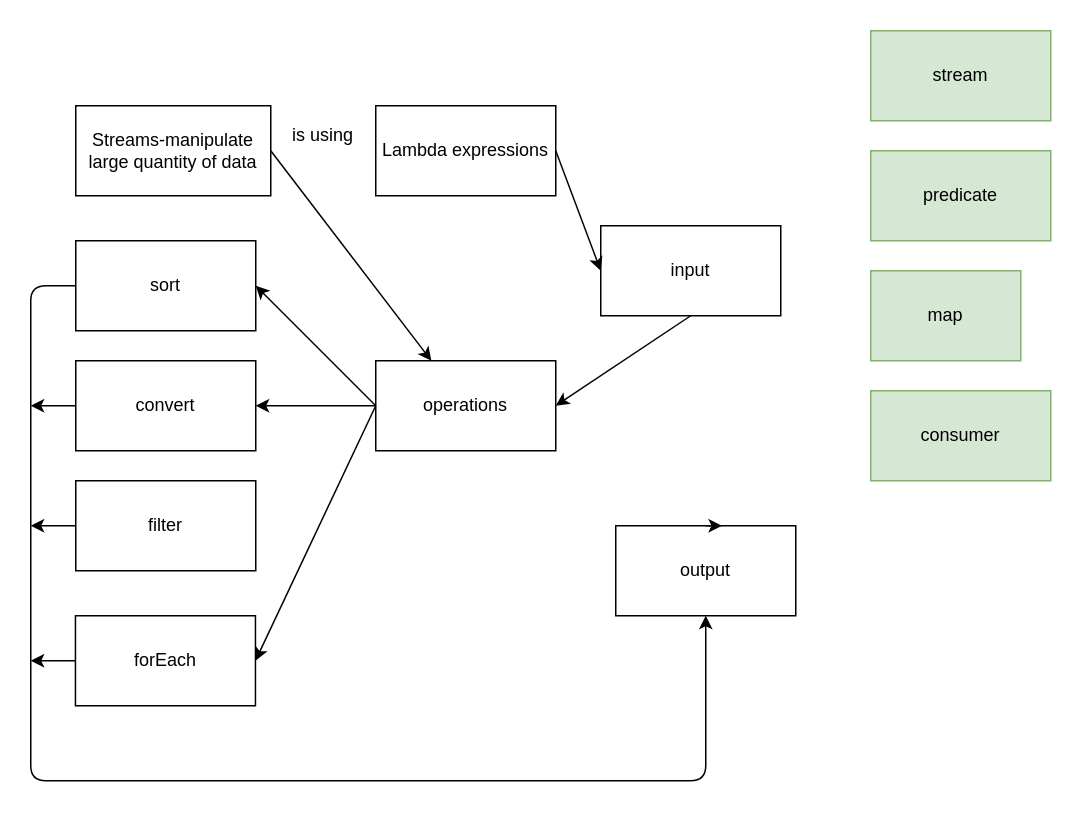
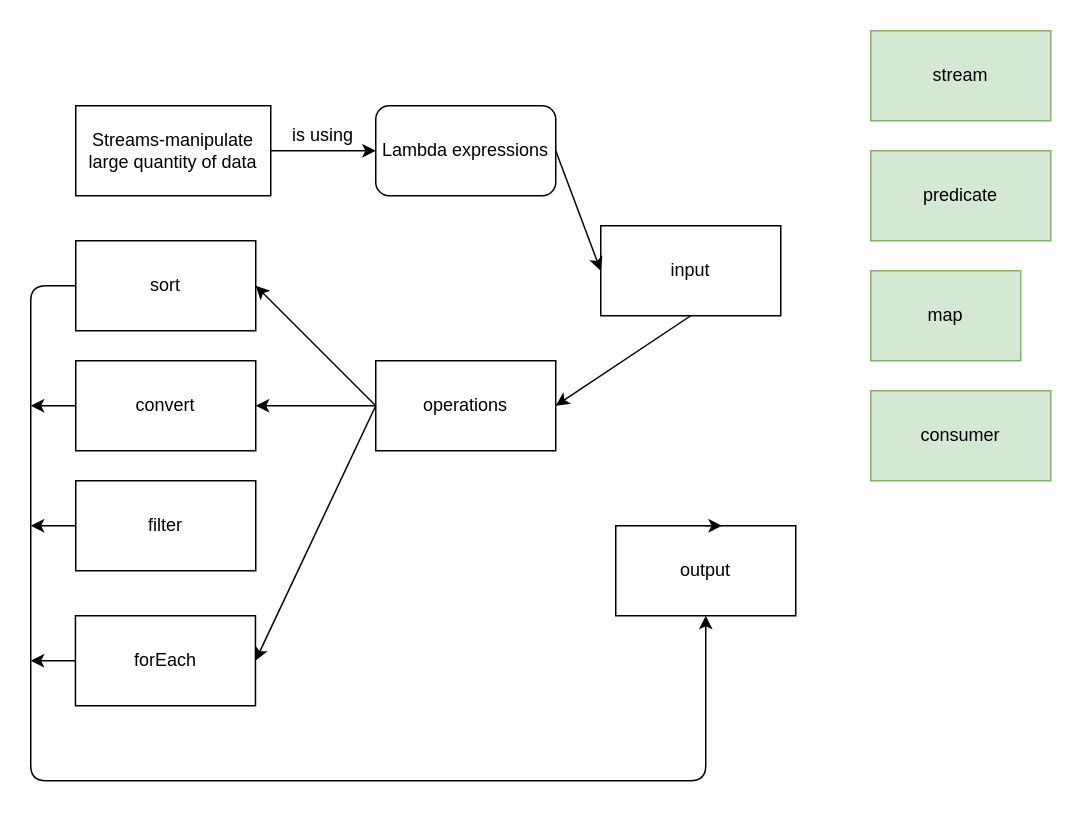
(466, 151) -> (466, 151)
(348, 252) -> (318, 151)
